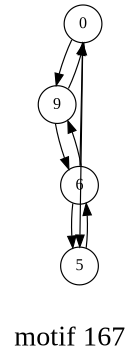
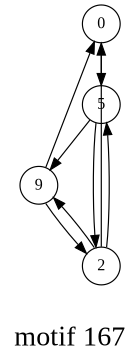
(65, 57) -> (74, 140)
(80, 185) -> (101, 266)
